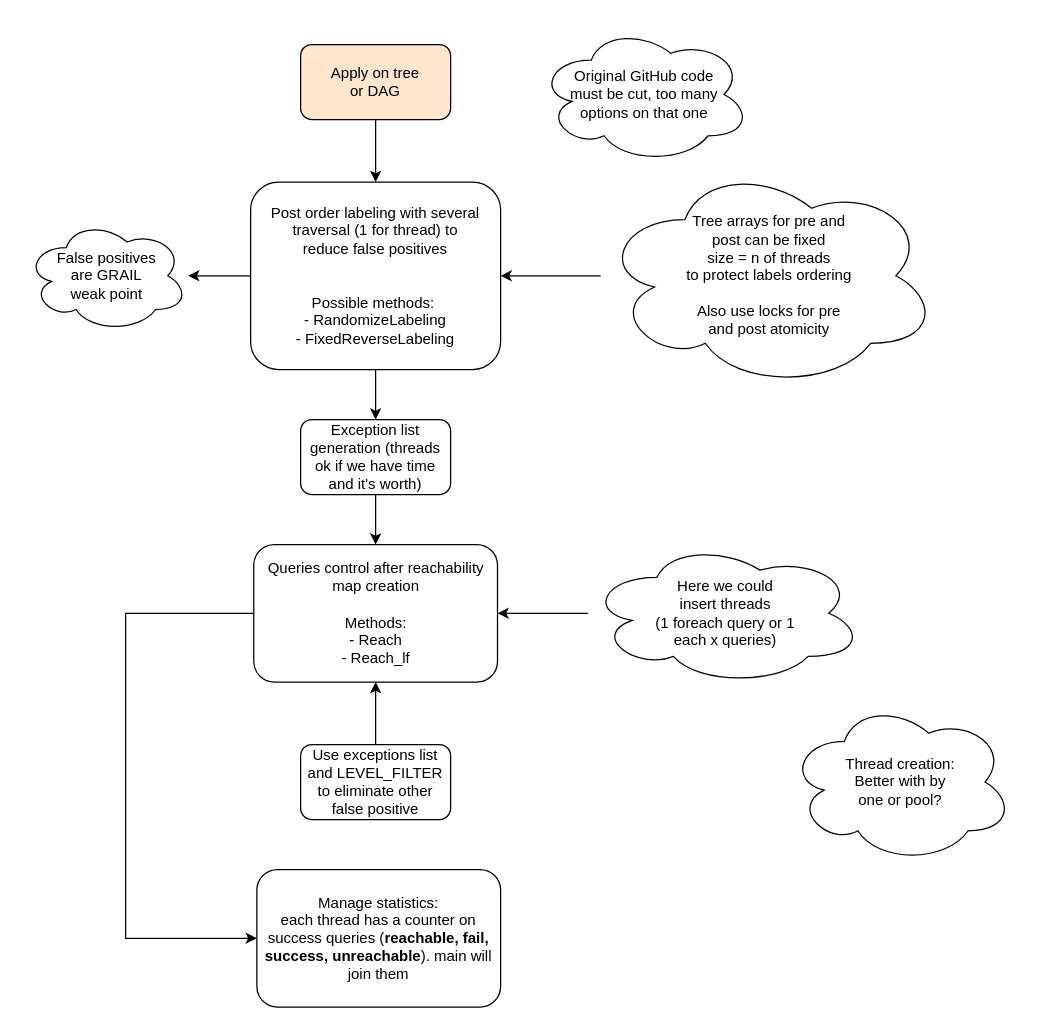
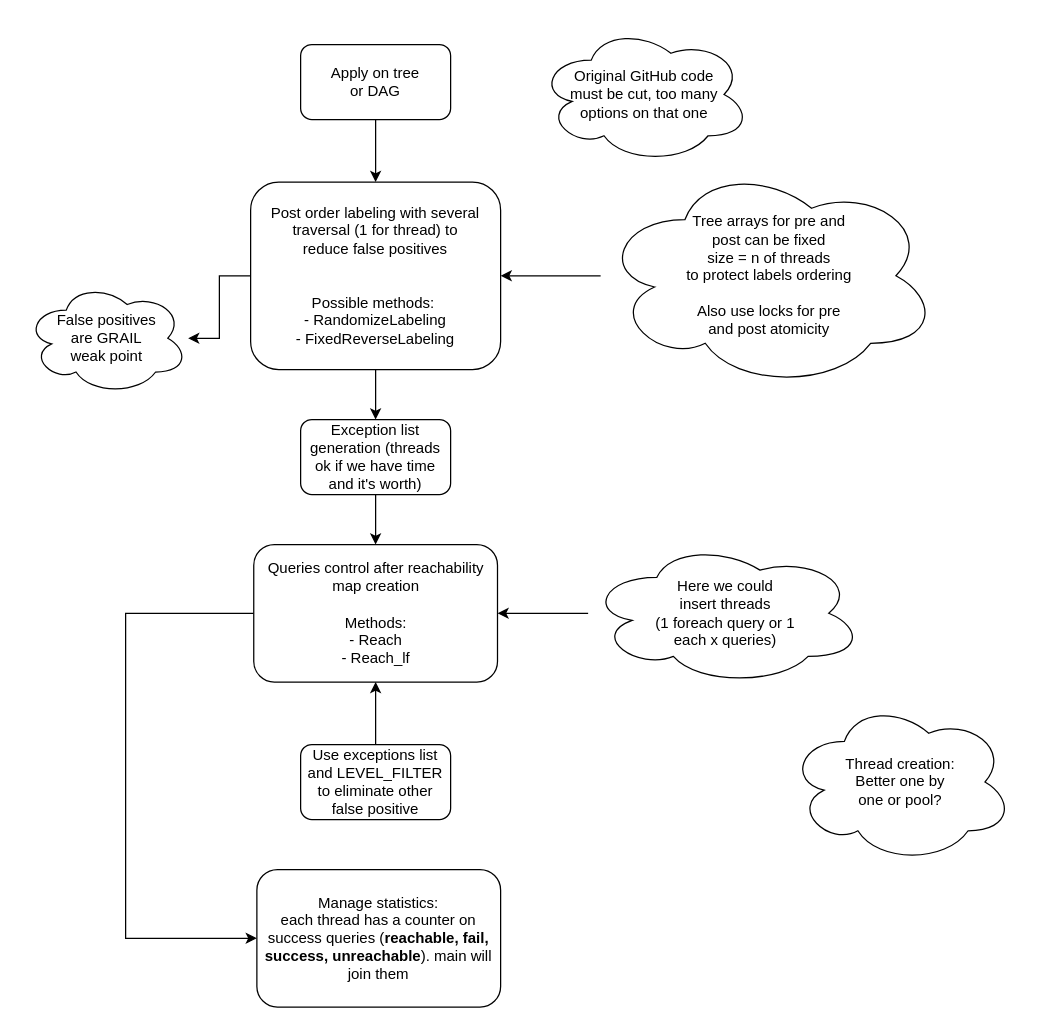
(376, 82) -> (376, 82)
(107, 276) -> (107, 338)
(901, 782) -> (901, 782)
